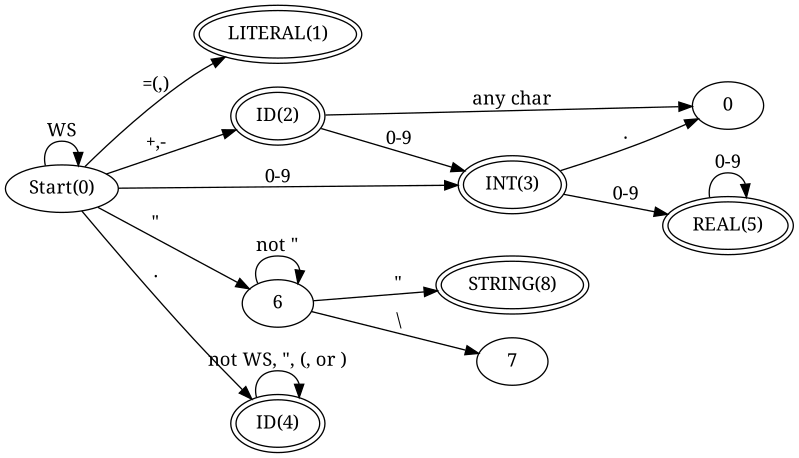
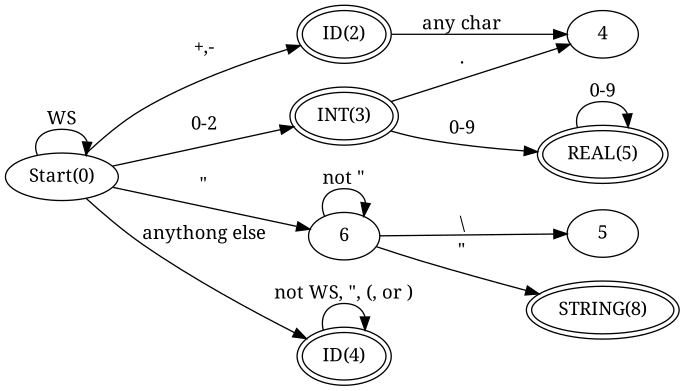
(278, 34) -> none
(728, 106) -> (603, 34)
(386, 148) -> none
(278, 177) -> (204, 125)
(156, 272) -> (204, 234)
(512, 362) -> (603, 234)
